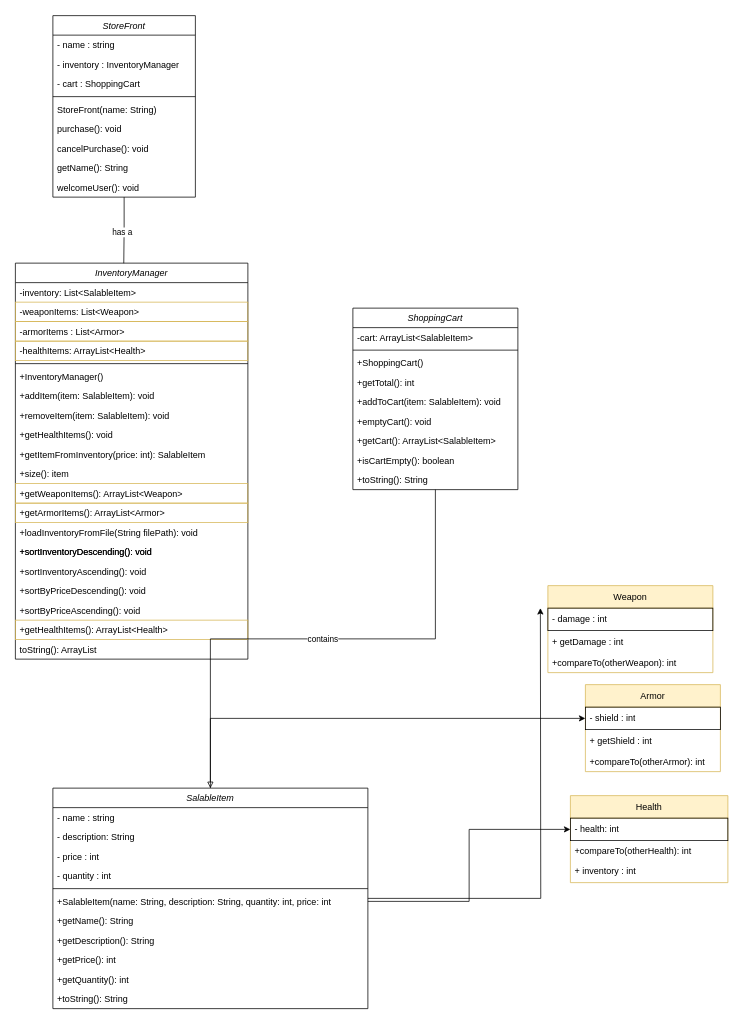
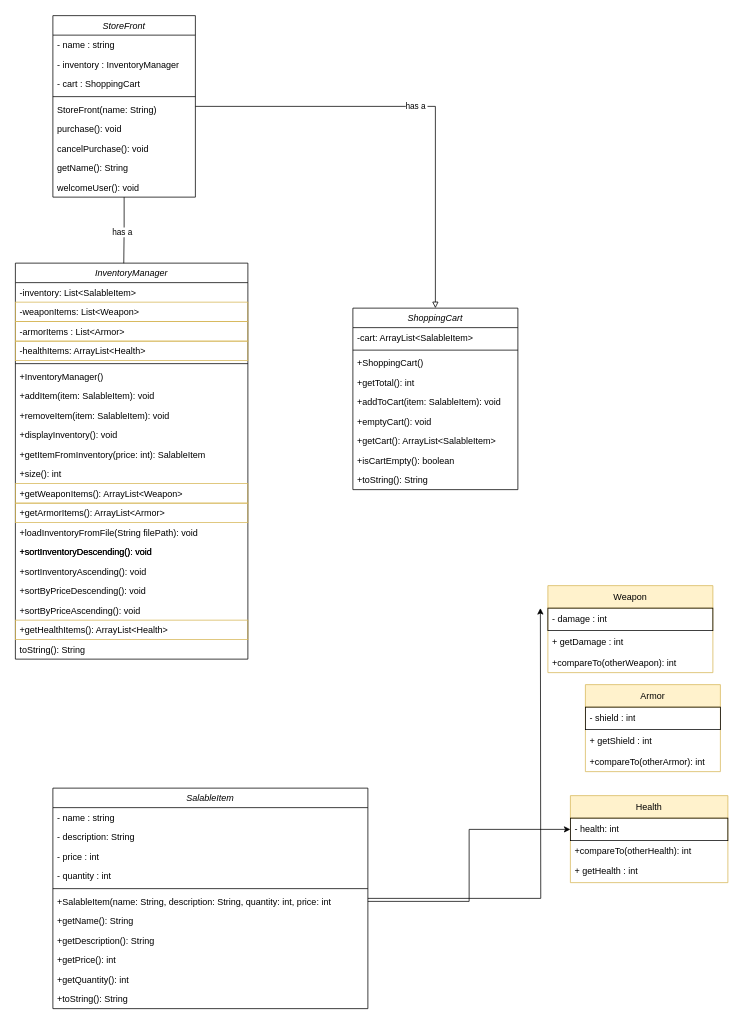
none -> (413, 106)
(73, 435) -> (77, 435)
(48, 474) -> (45, 474)
(358, 639) -> none
(68, 650) -> (60, 650)
(396, 718) -> none
(611, 871) -> (611, 871)
